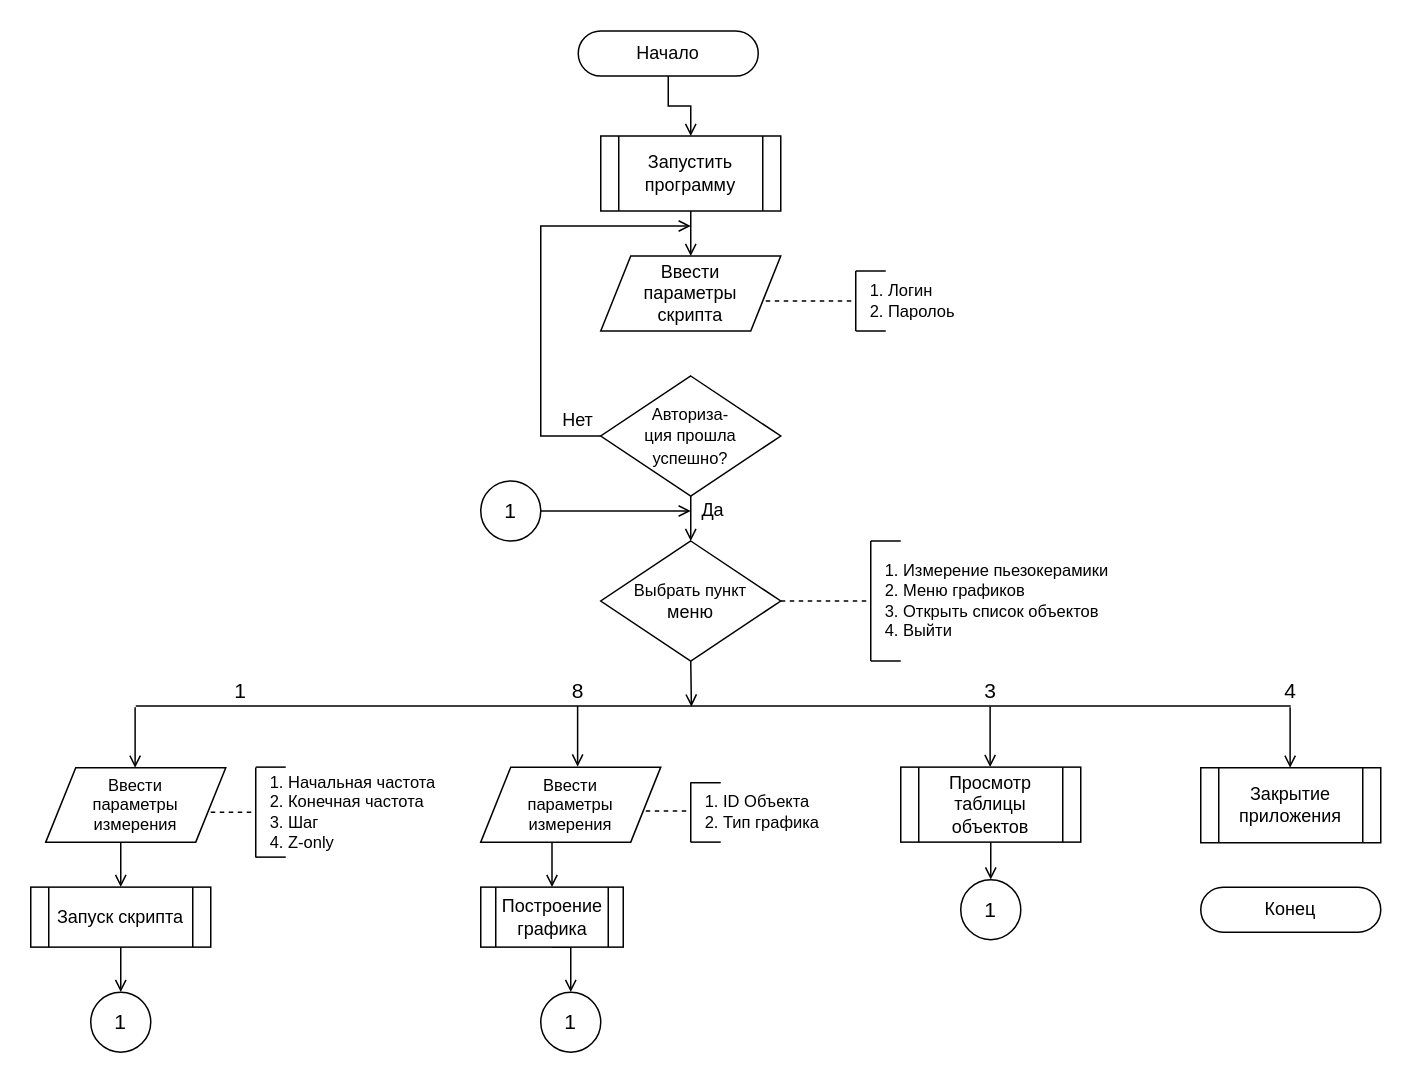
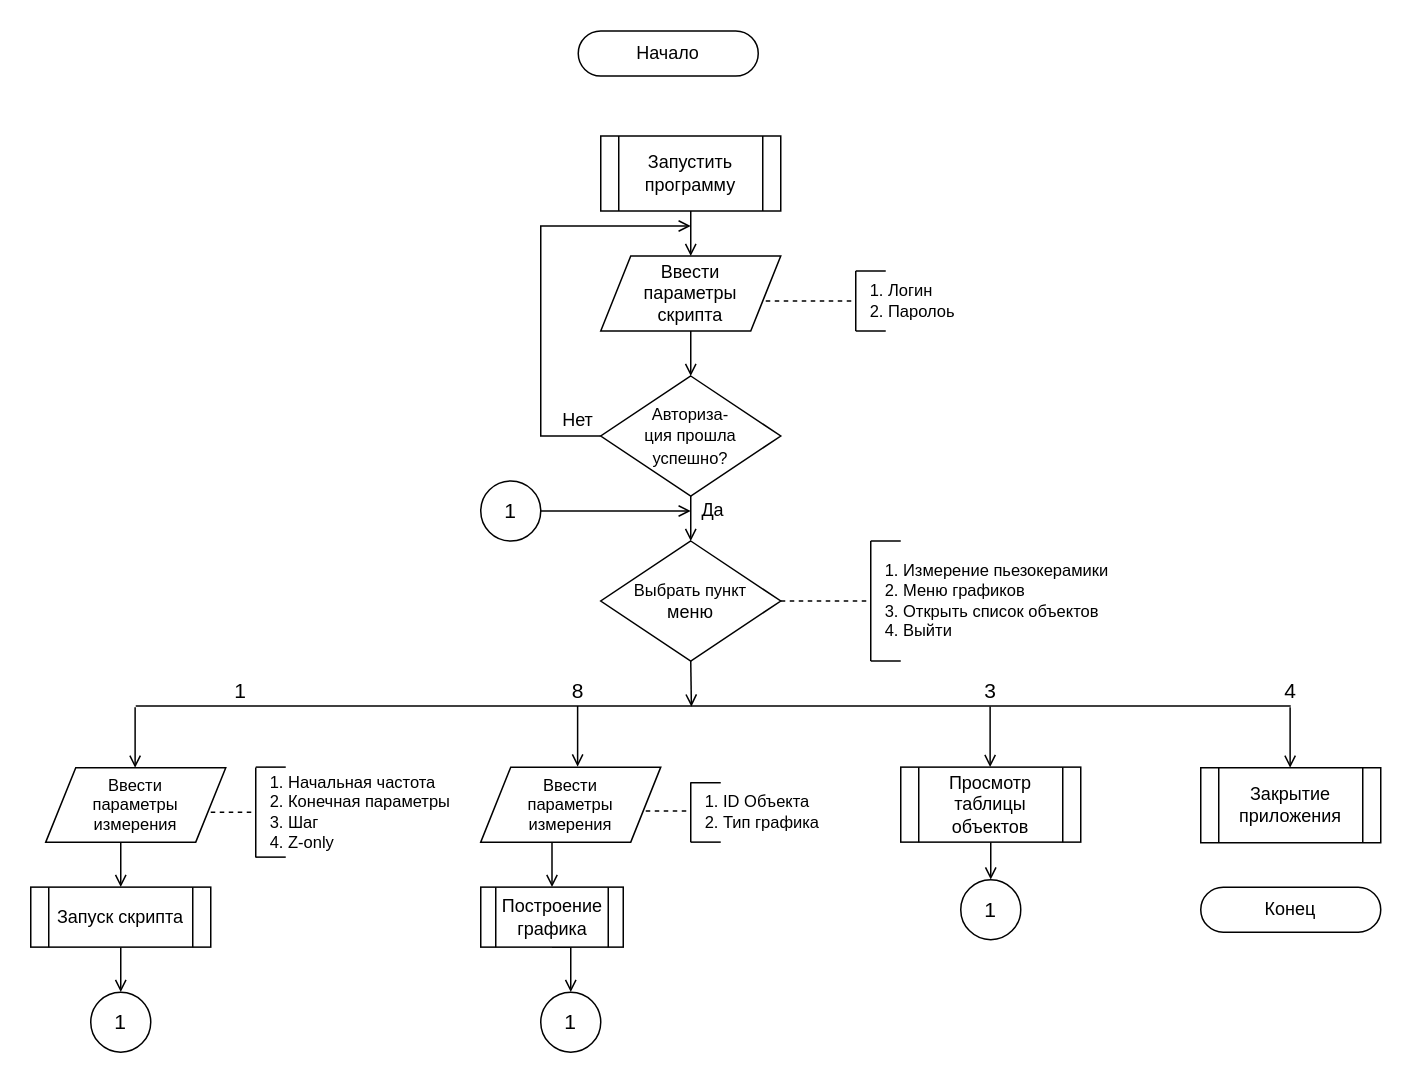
(677, 106) -> none
none -> (691, 351)
(305, 812) -> (310, 812)
